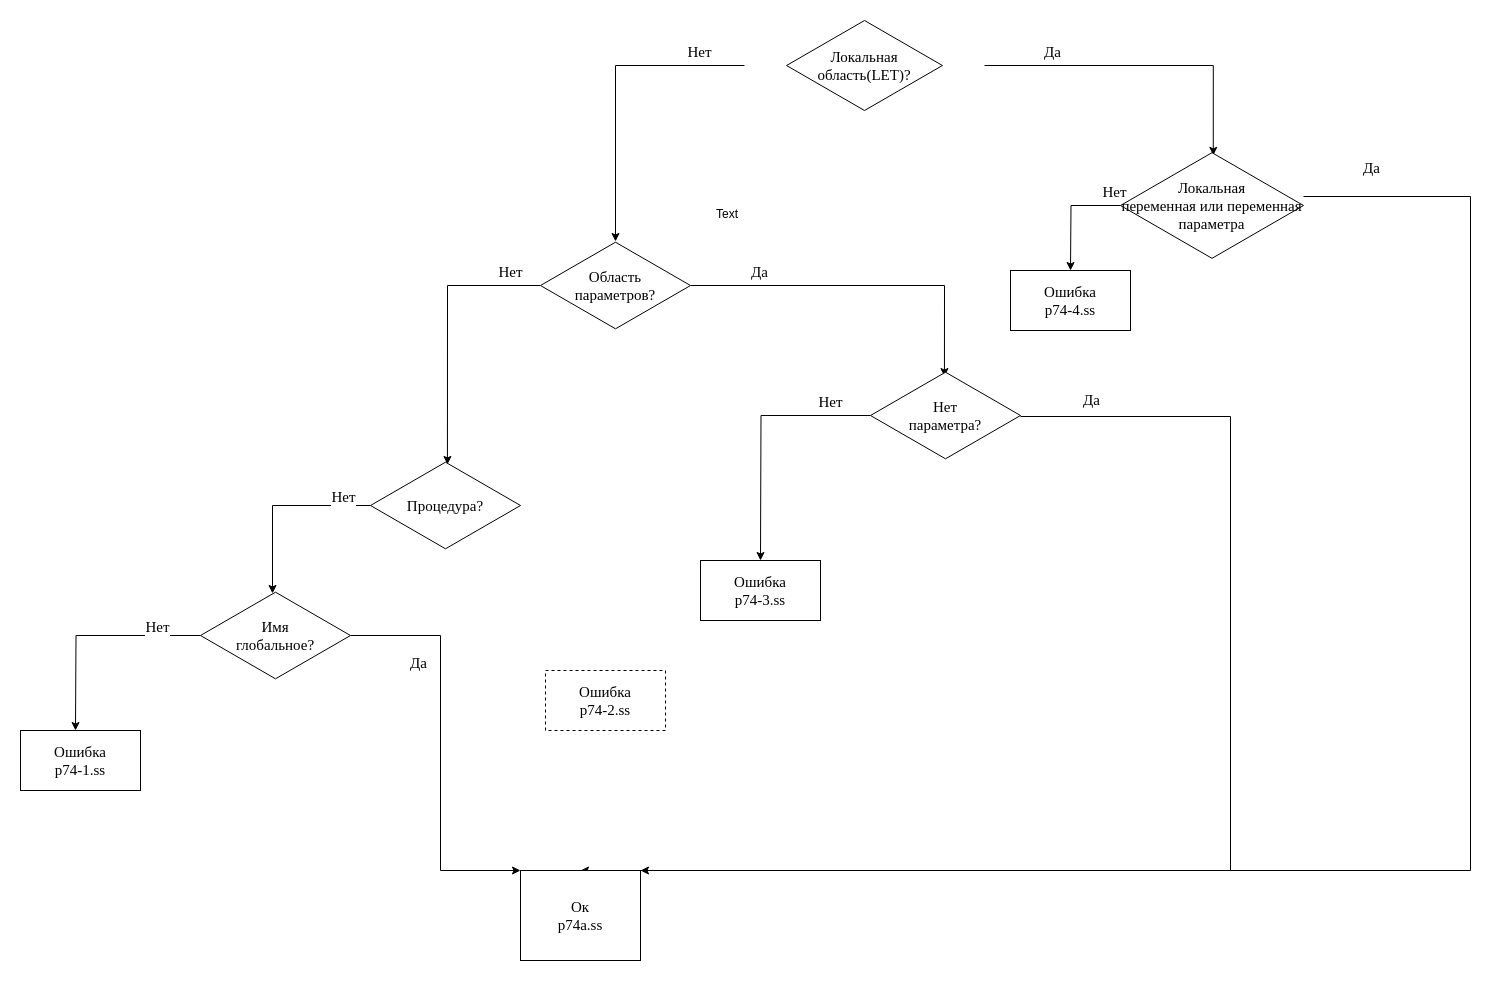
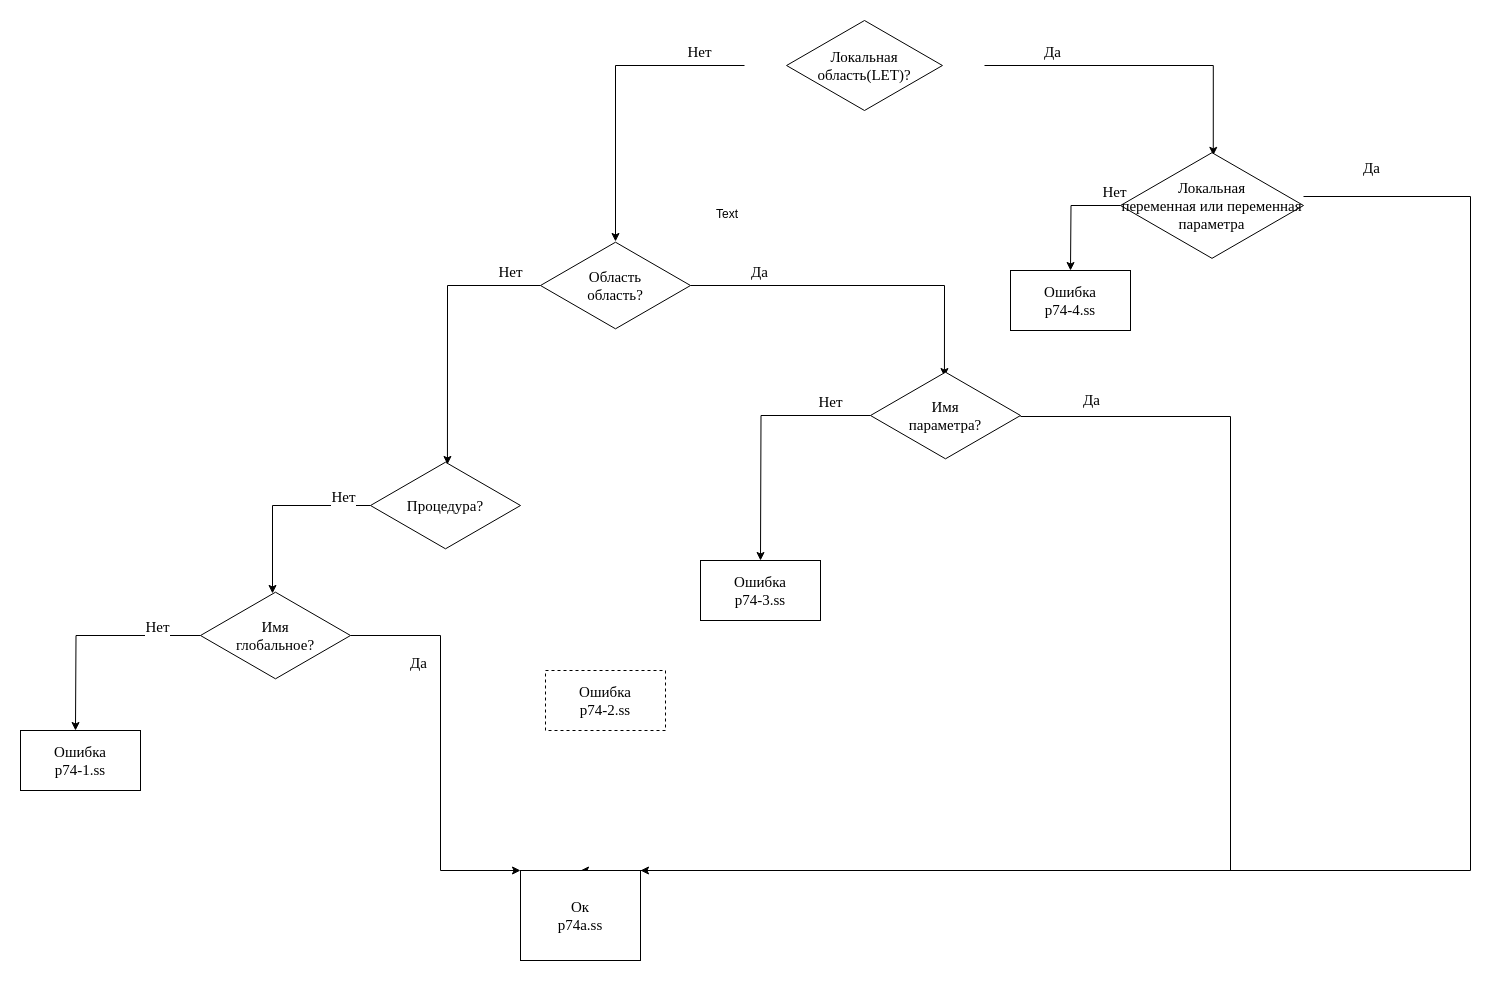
(616, 286) -> (616, 286)
(946, 416) -> (946, 416)
